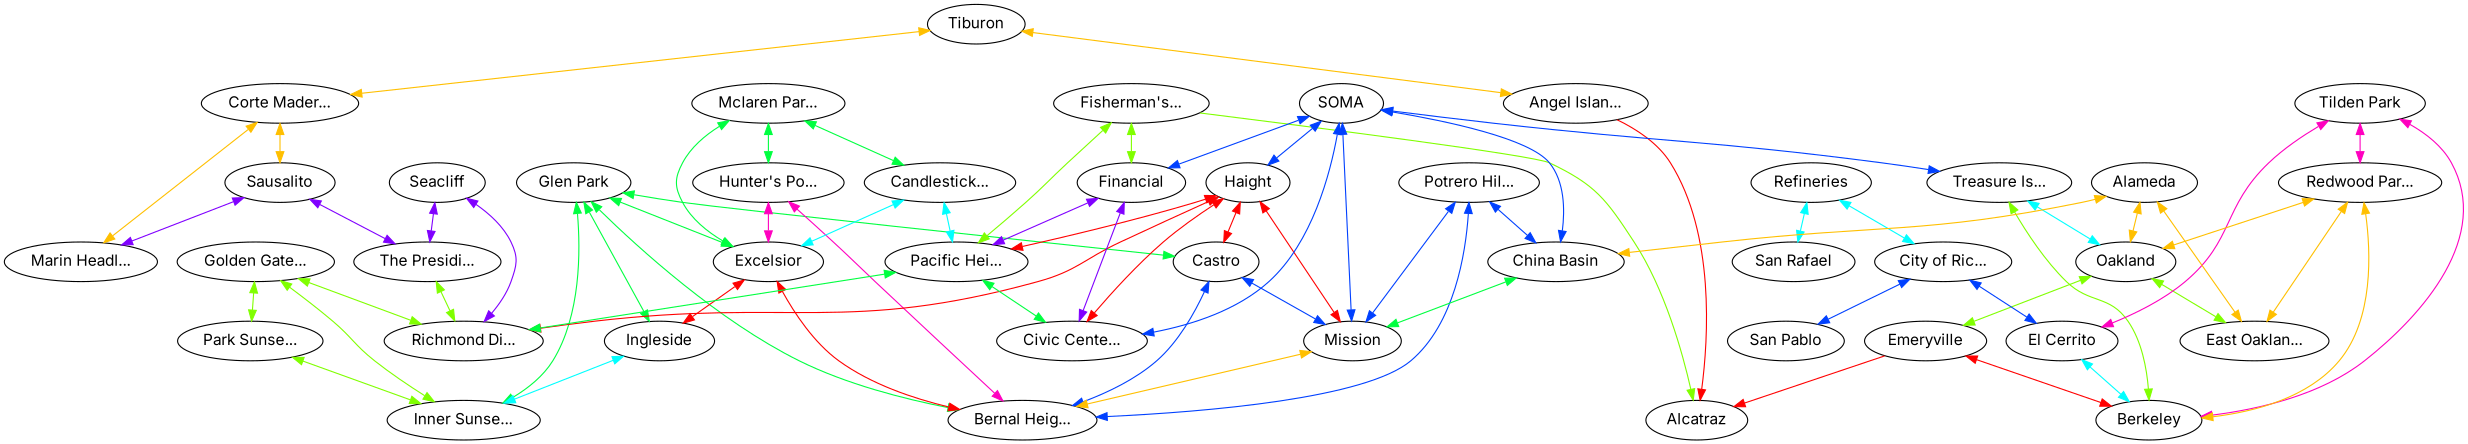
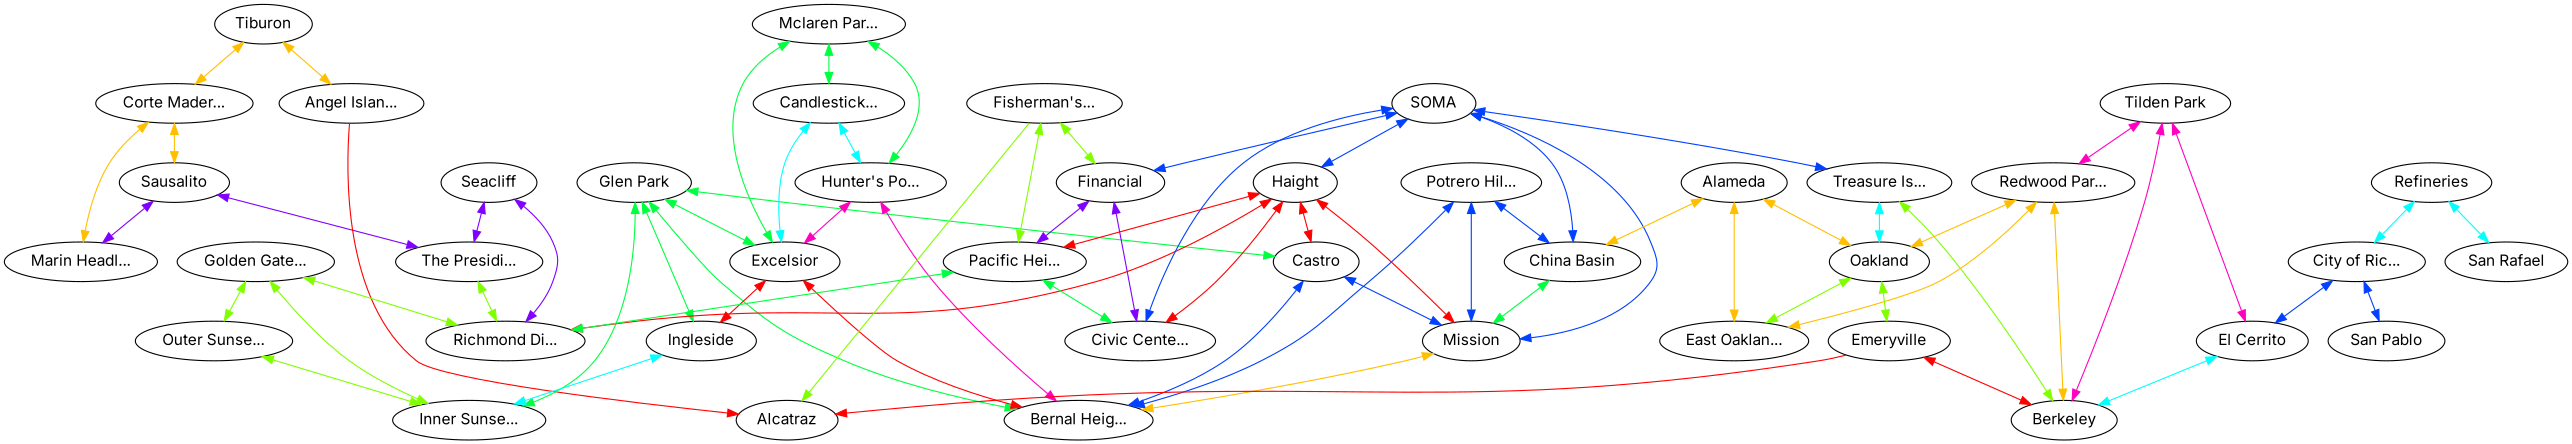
(948, 222) -> (850, 143)
(250, 341) -> (214, 341)
